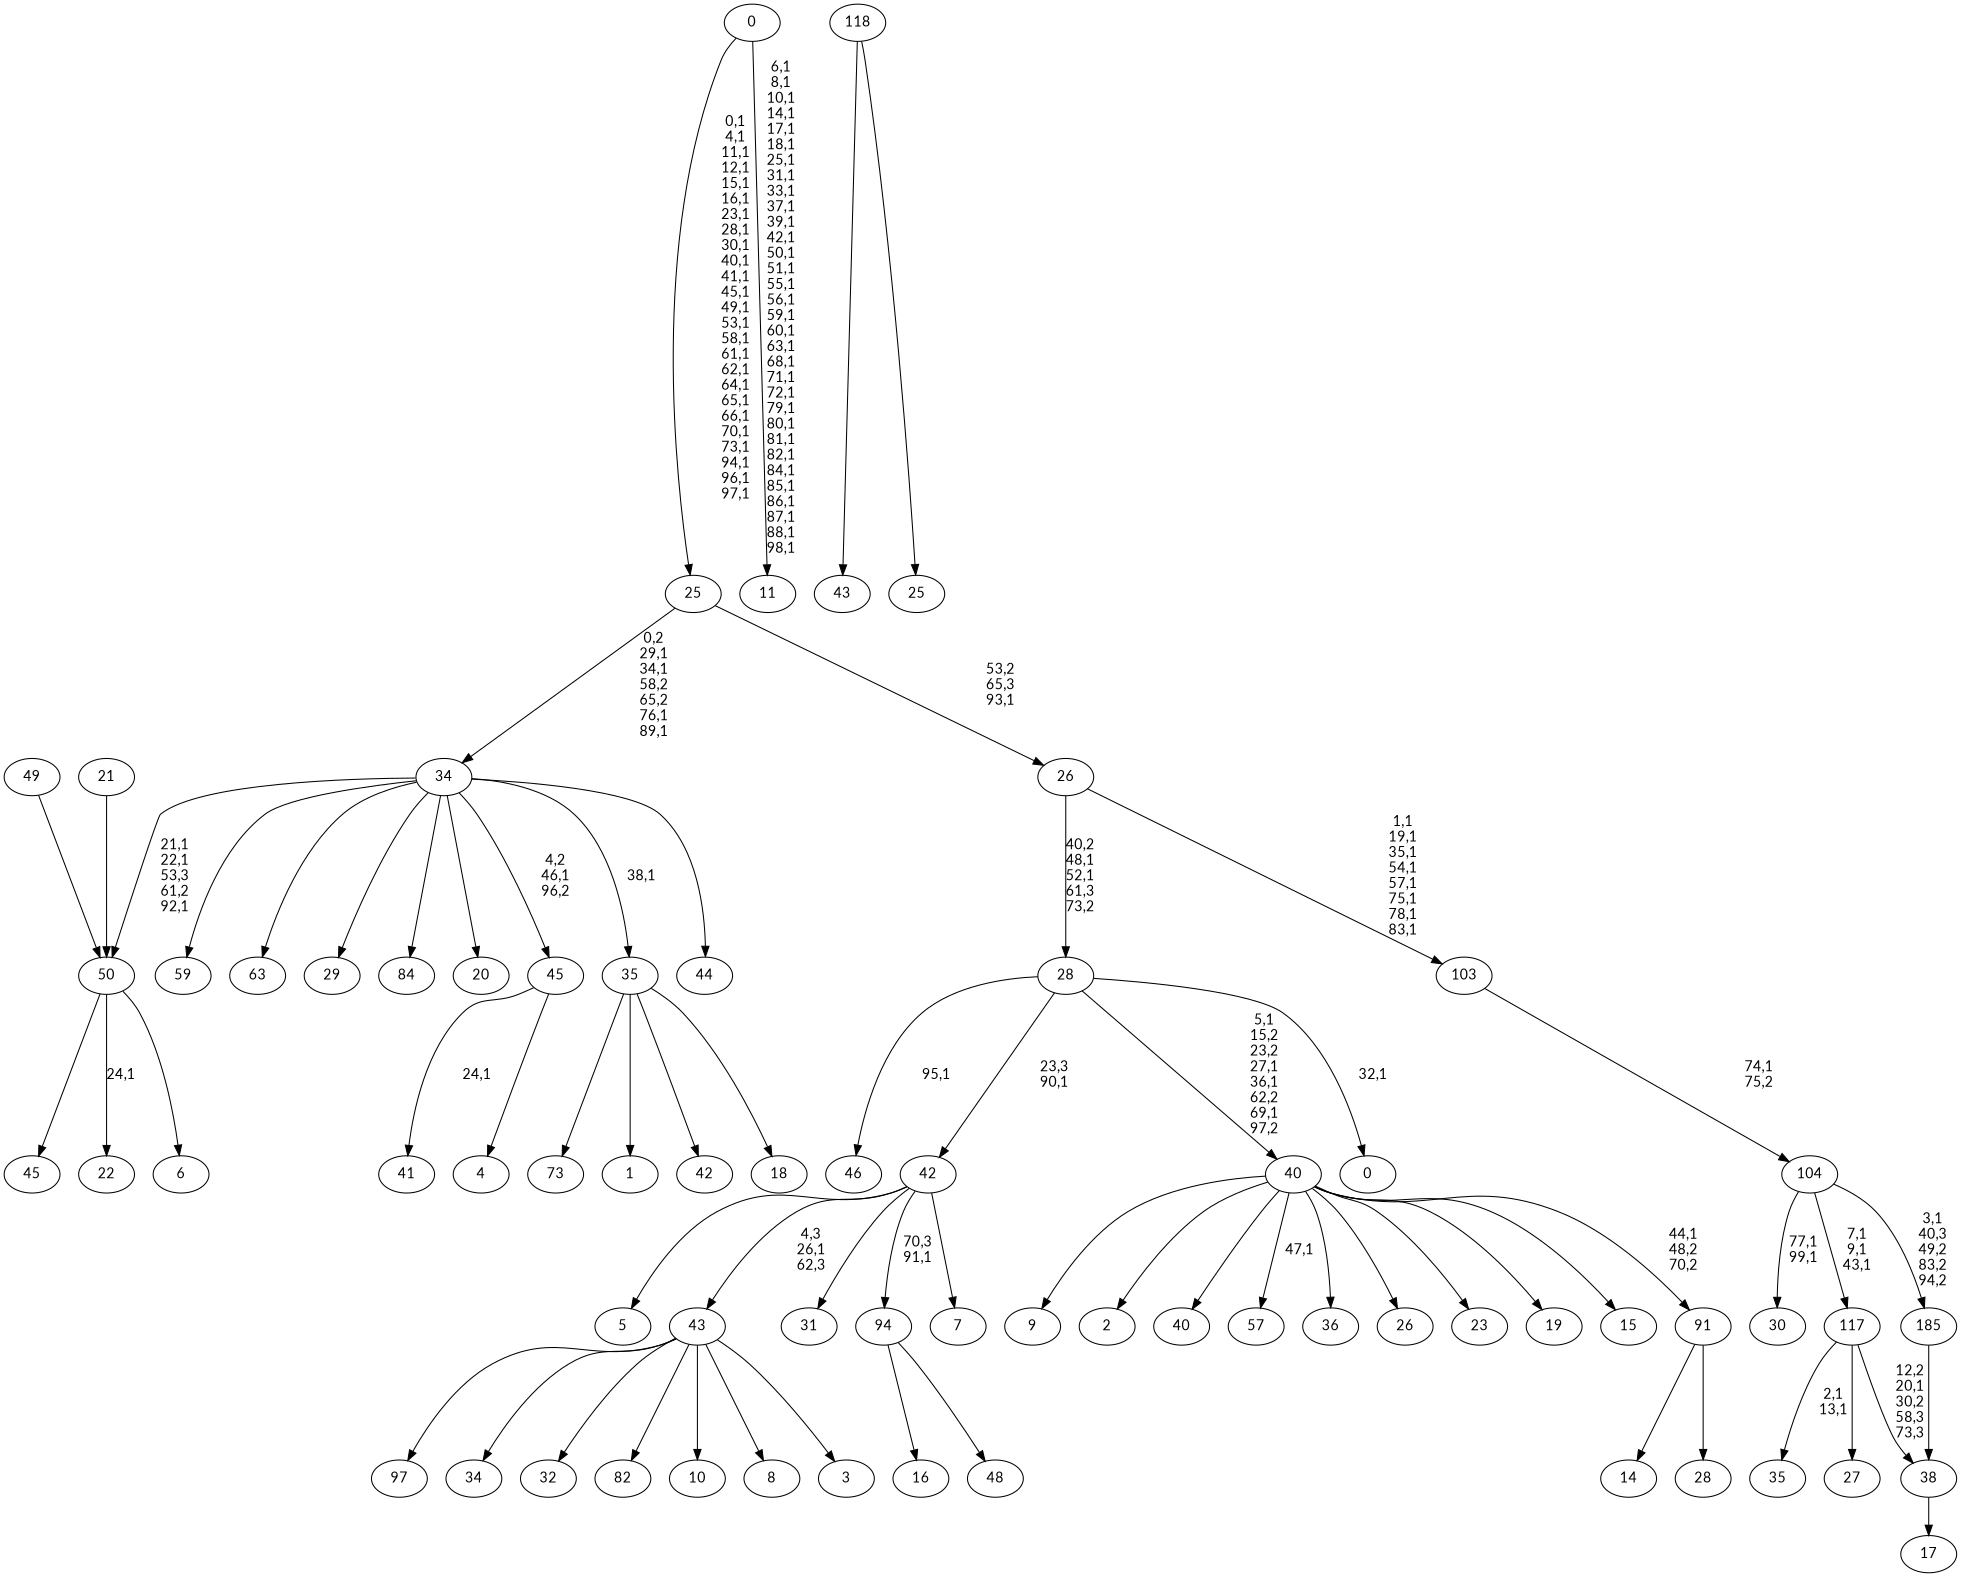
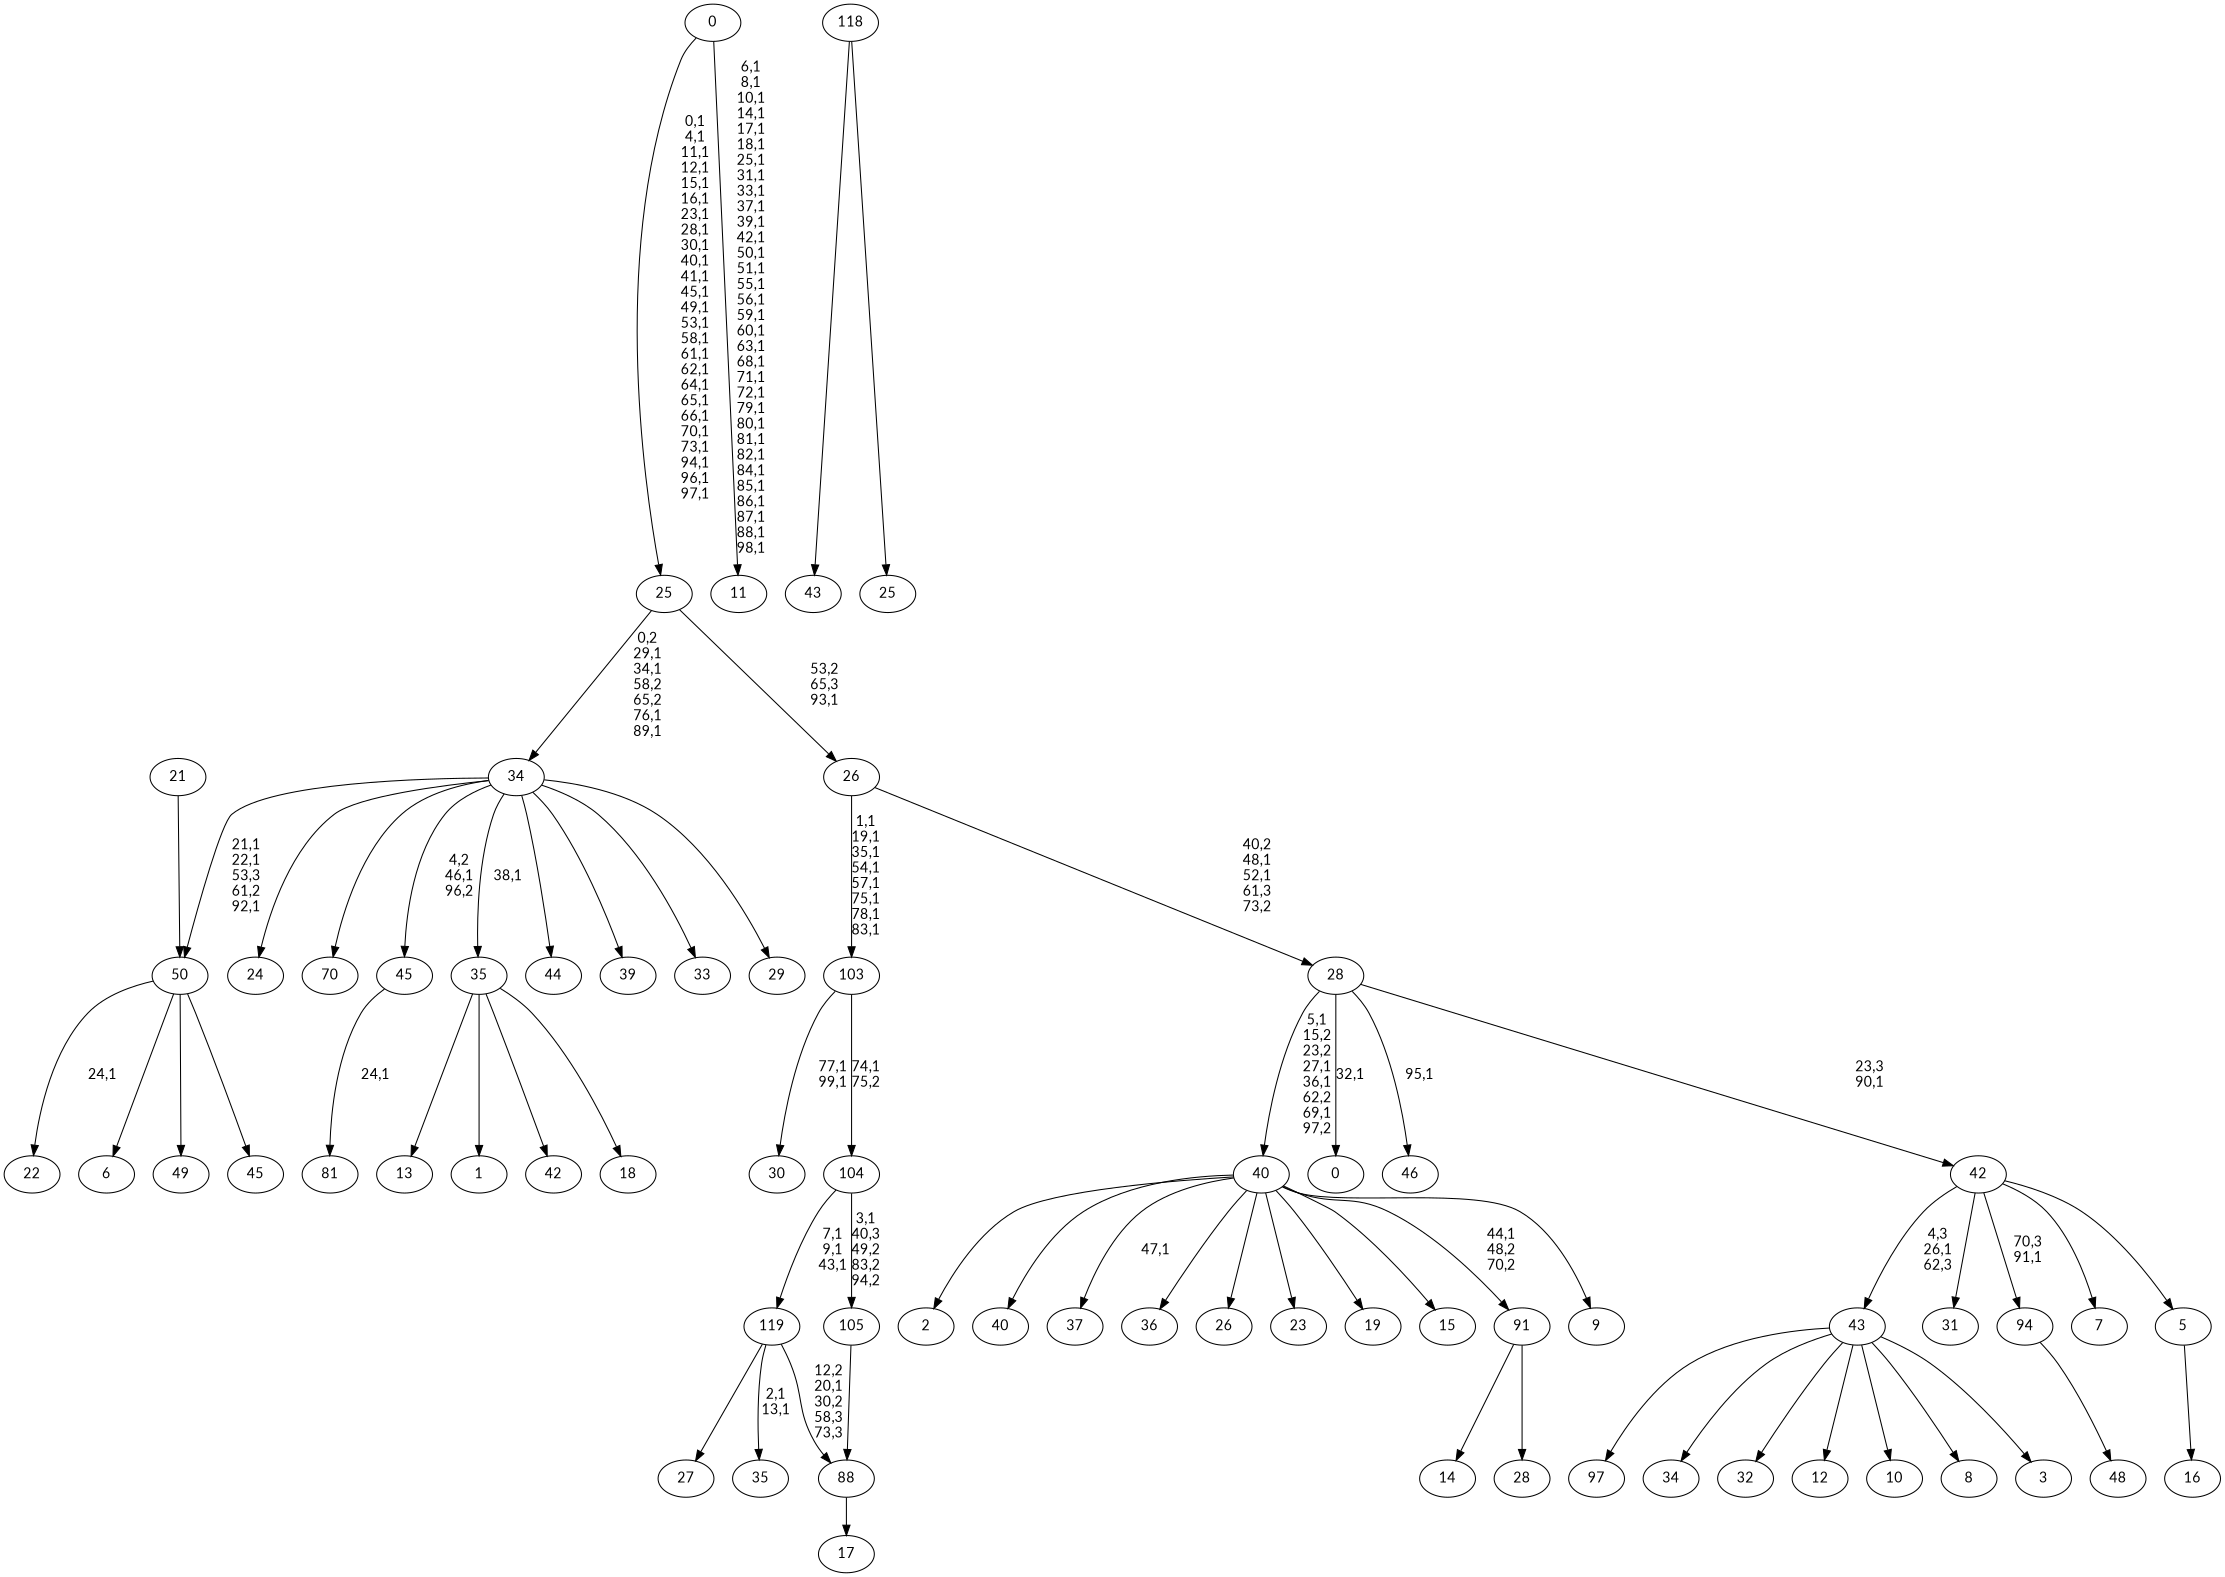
(67, 871) -> (181, 1070)
(183, 976) -> (628, 976)
(258, 976) -> (703, 976)
(407, 976) -> (256, 976)
(481, 976) -> (330, 976)
(407, 1174) -> (330, 1174)
(481, 1174) -> none
(556, 1174) -> (405, 1174)
(1782, 1243) -> (798, 1064)
(1256, 1327) -> (1075, 1327)
(1852, 1327) -> (772, 1327)
(1929, 1327) -> (852, 1327)
(901, 1397) -> (2188, 1397)
(623, 1479) -> (1820, 1479)
(1929, 1479) -> (846, 1479)
